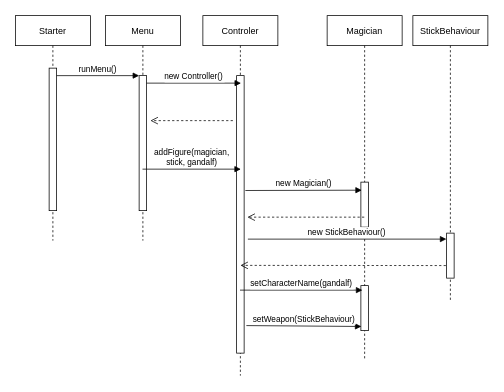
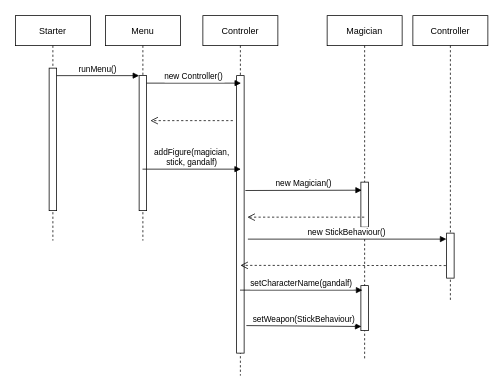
(450, 31) -> (450, 31)
